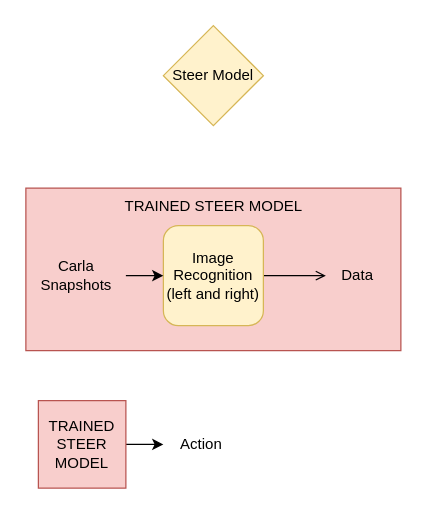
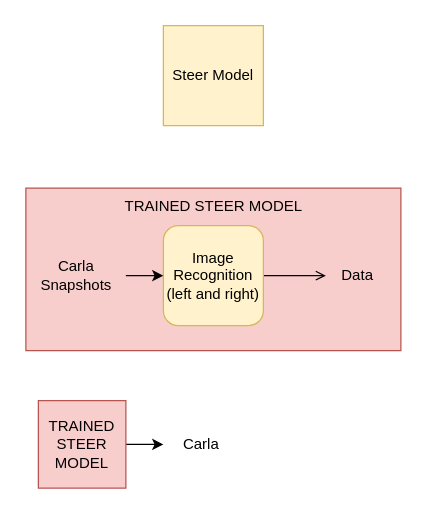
(213, 76) -> (213, 76)
(201, 444) -> (201, 444)
